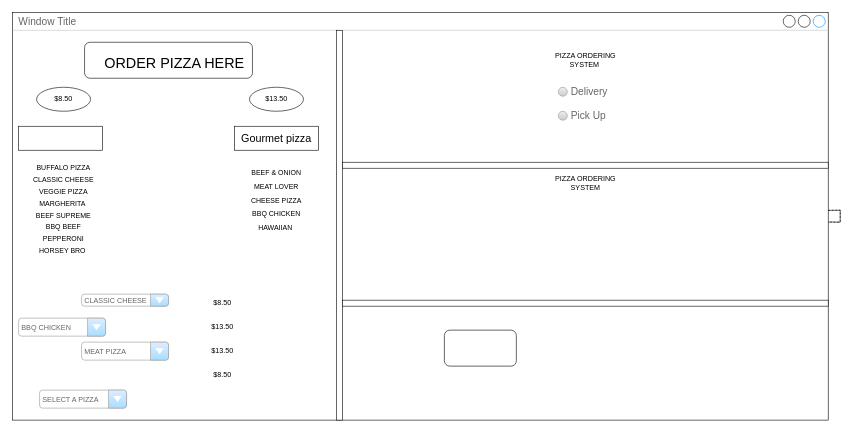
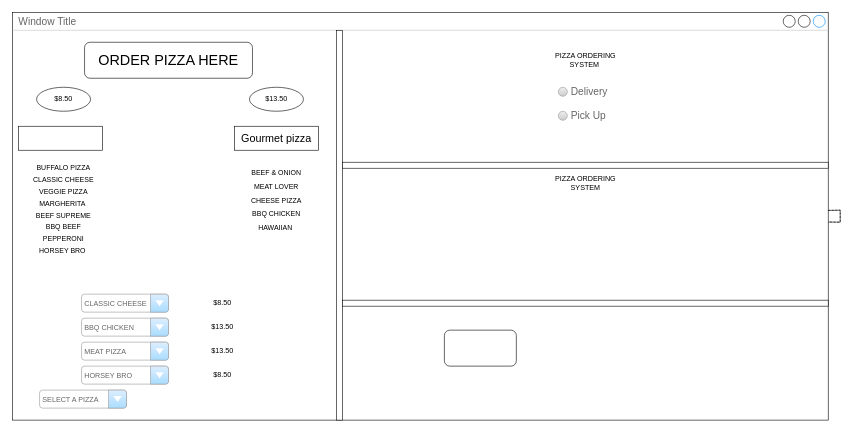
(174, 63) -> (168, 60)
(125, 300) -> (125, 303)
(62, 327) -> (125, 327)
none -> (125, 375)
